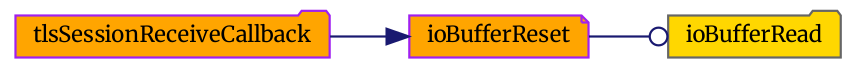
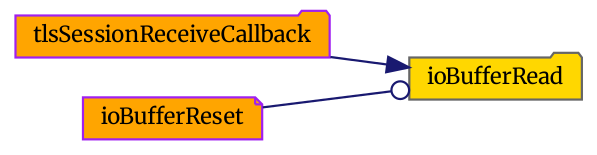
(358, 37) -> (359, 61)
